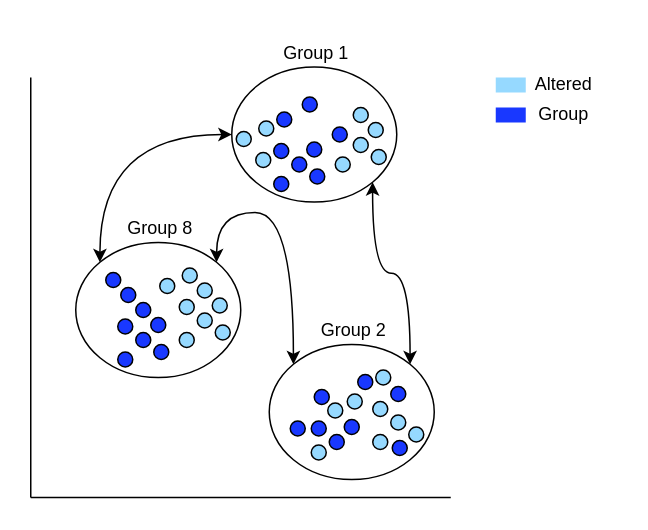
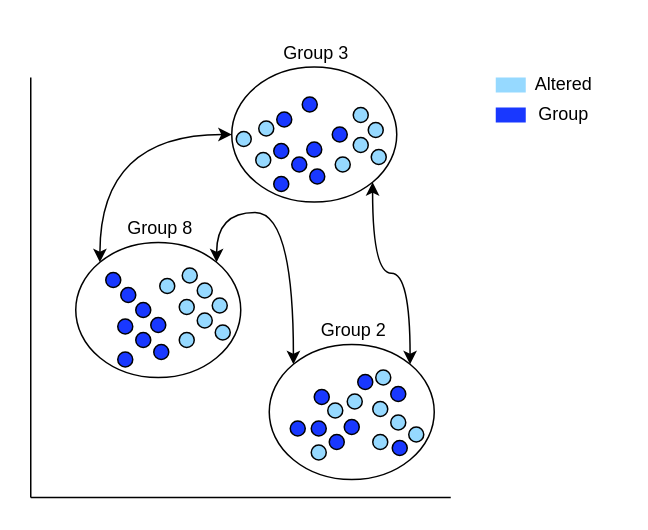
(317, 53) -> (317, 53)
